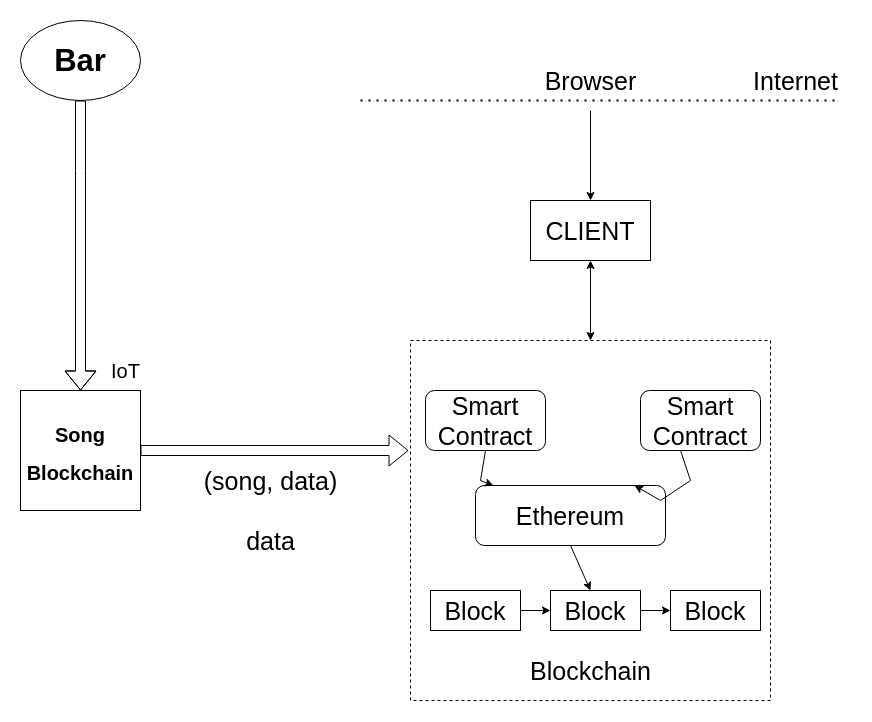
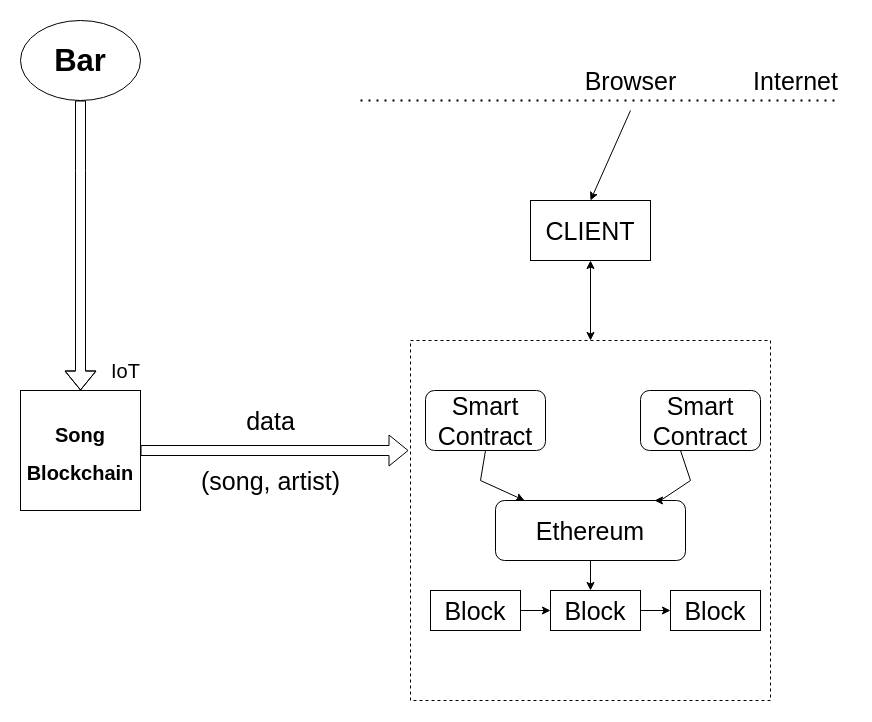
(591, 81) -> (631, 81)
(271, 481) -> (271, 481)
(571, 516) -> (591, 531)
(271, 541) -> (271, 421)
(591, 671) -> none
